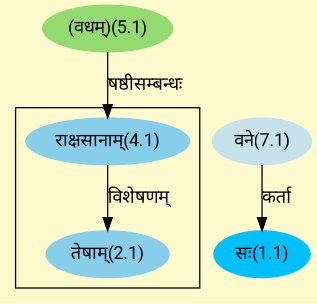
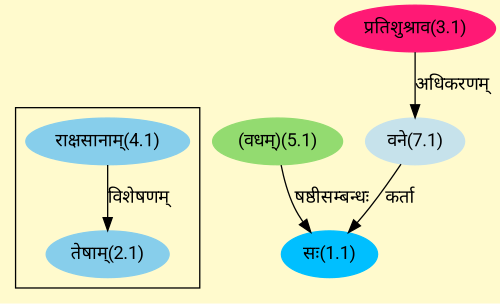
none -> (415, 29)
(108, 78) -> (289, 195)
